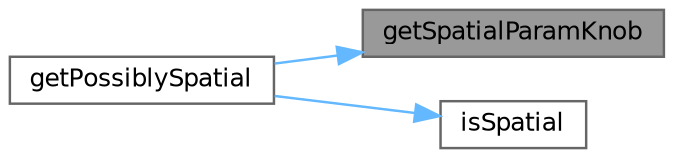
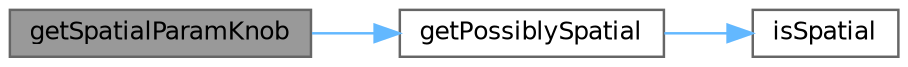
(306, 60) -> (343, 33)
